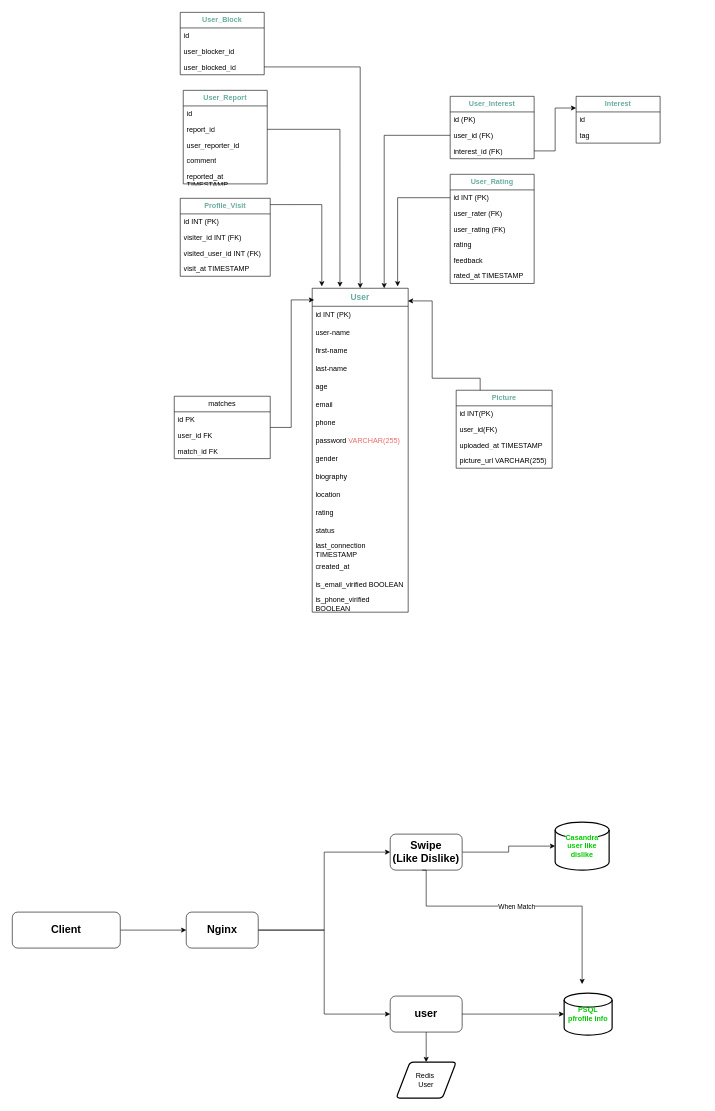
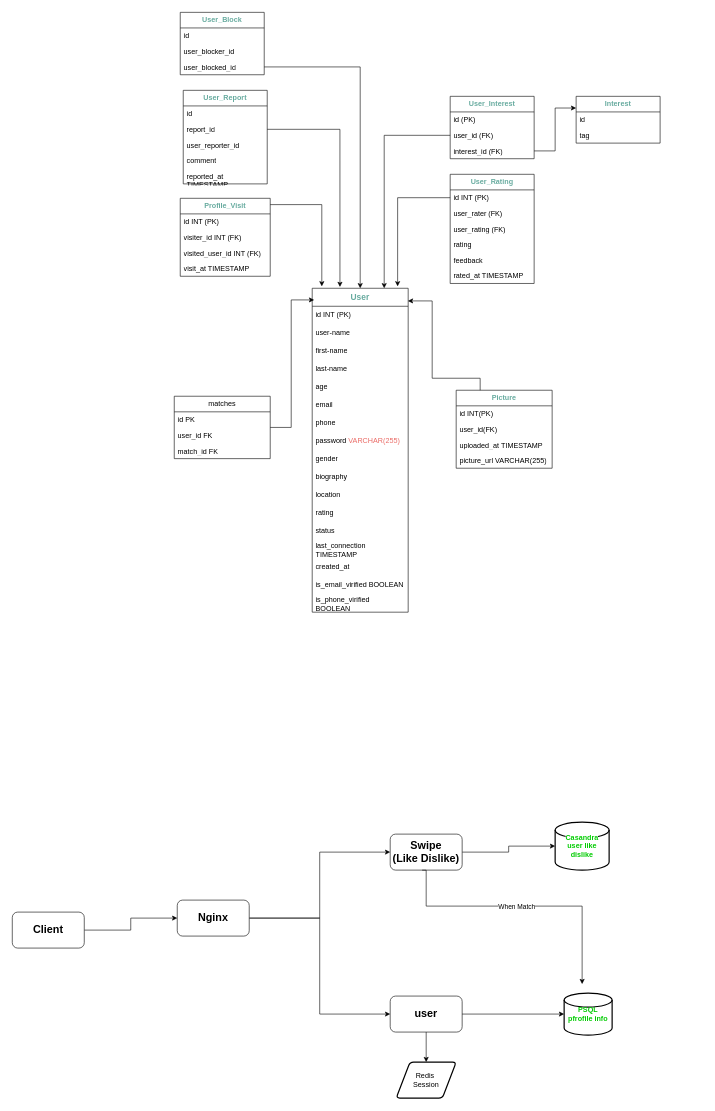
(66, 930) -> (48, 930)
(222, 930) -> (213, 918)
(426, 1080) -> (426, 1080)
